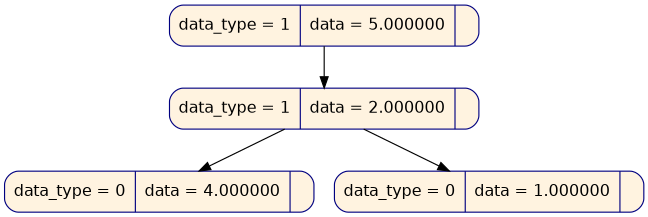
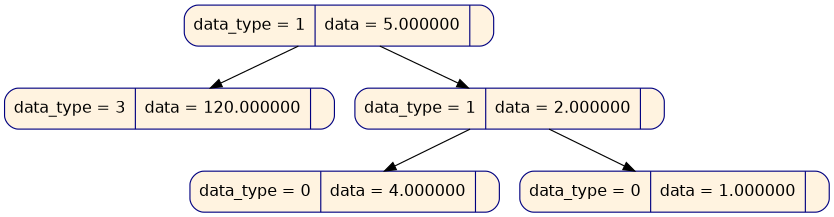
none -> (169, 109)
